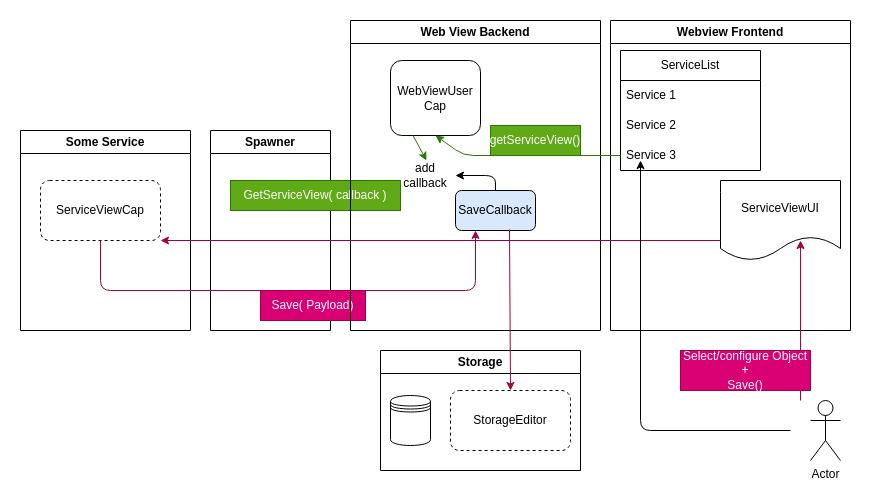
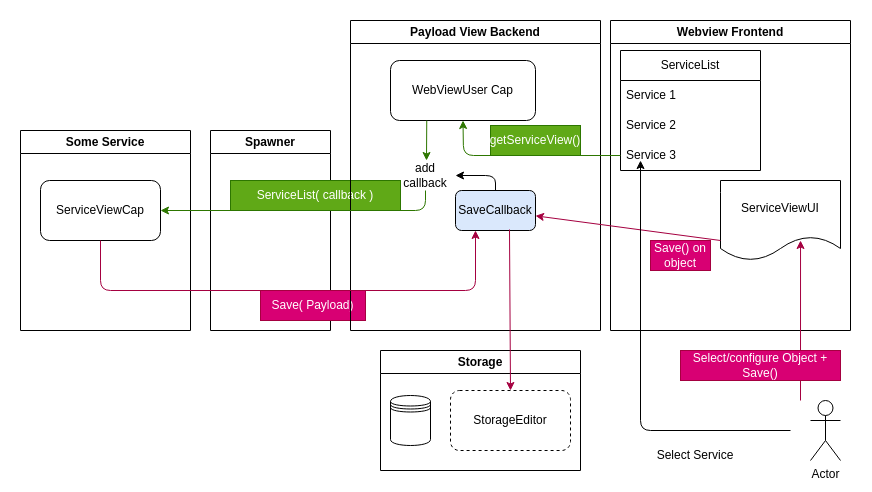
(476, 33) -> (476, 33)
(436, 98) -> (463, 91)
(316, 196) -> (316, 196)
(101, 211) -> (101, 211)
none -> (199, 211)
(443, 241) -> (630, 228)
none -> (681, 256)
(746, 371) -> (761, 366)
none -> (696, 456)
